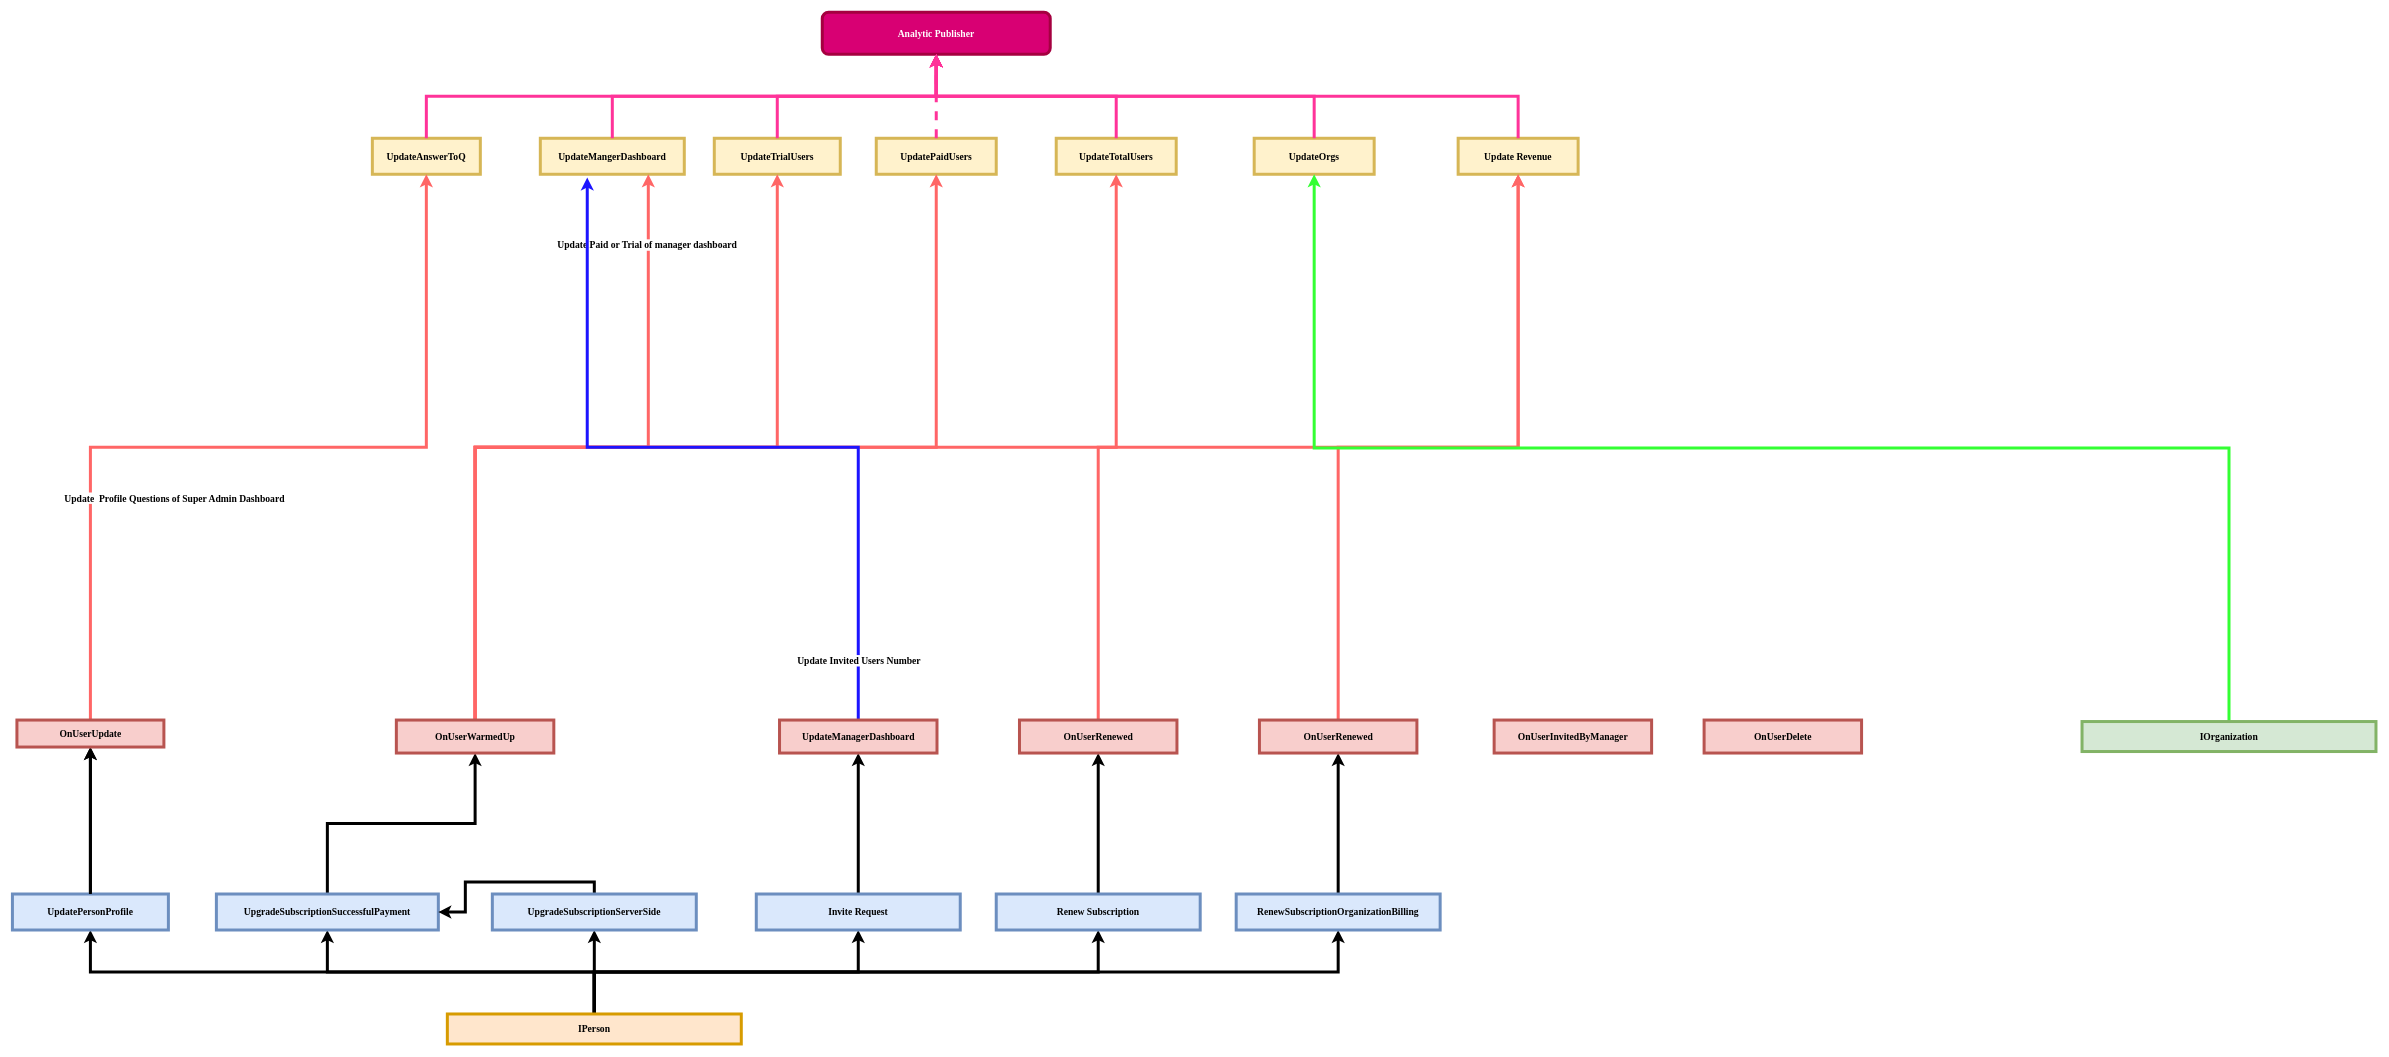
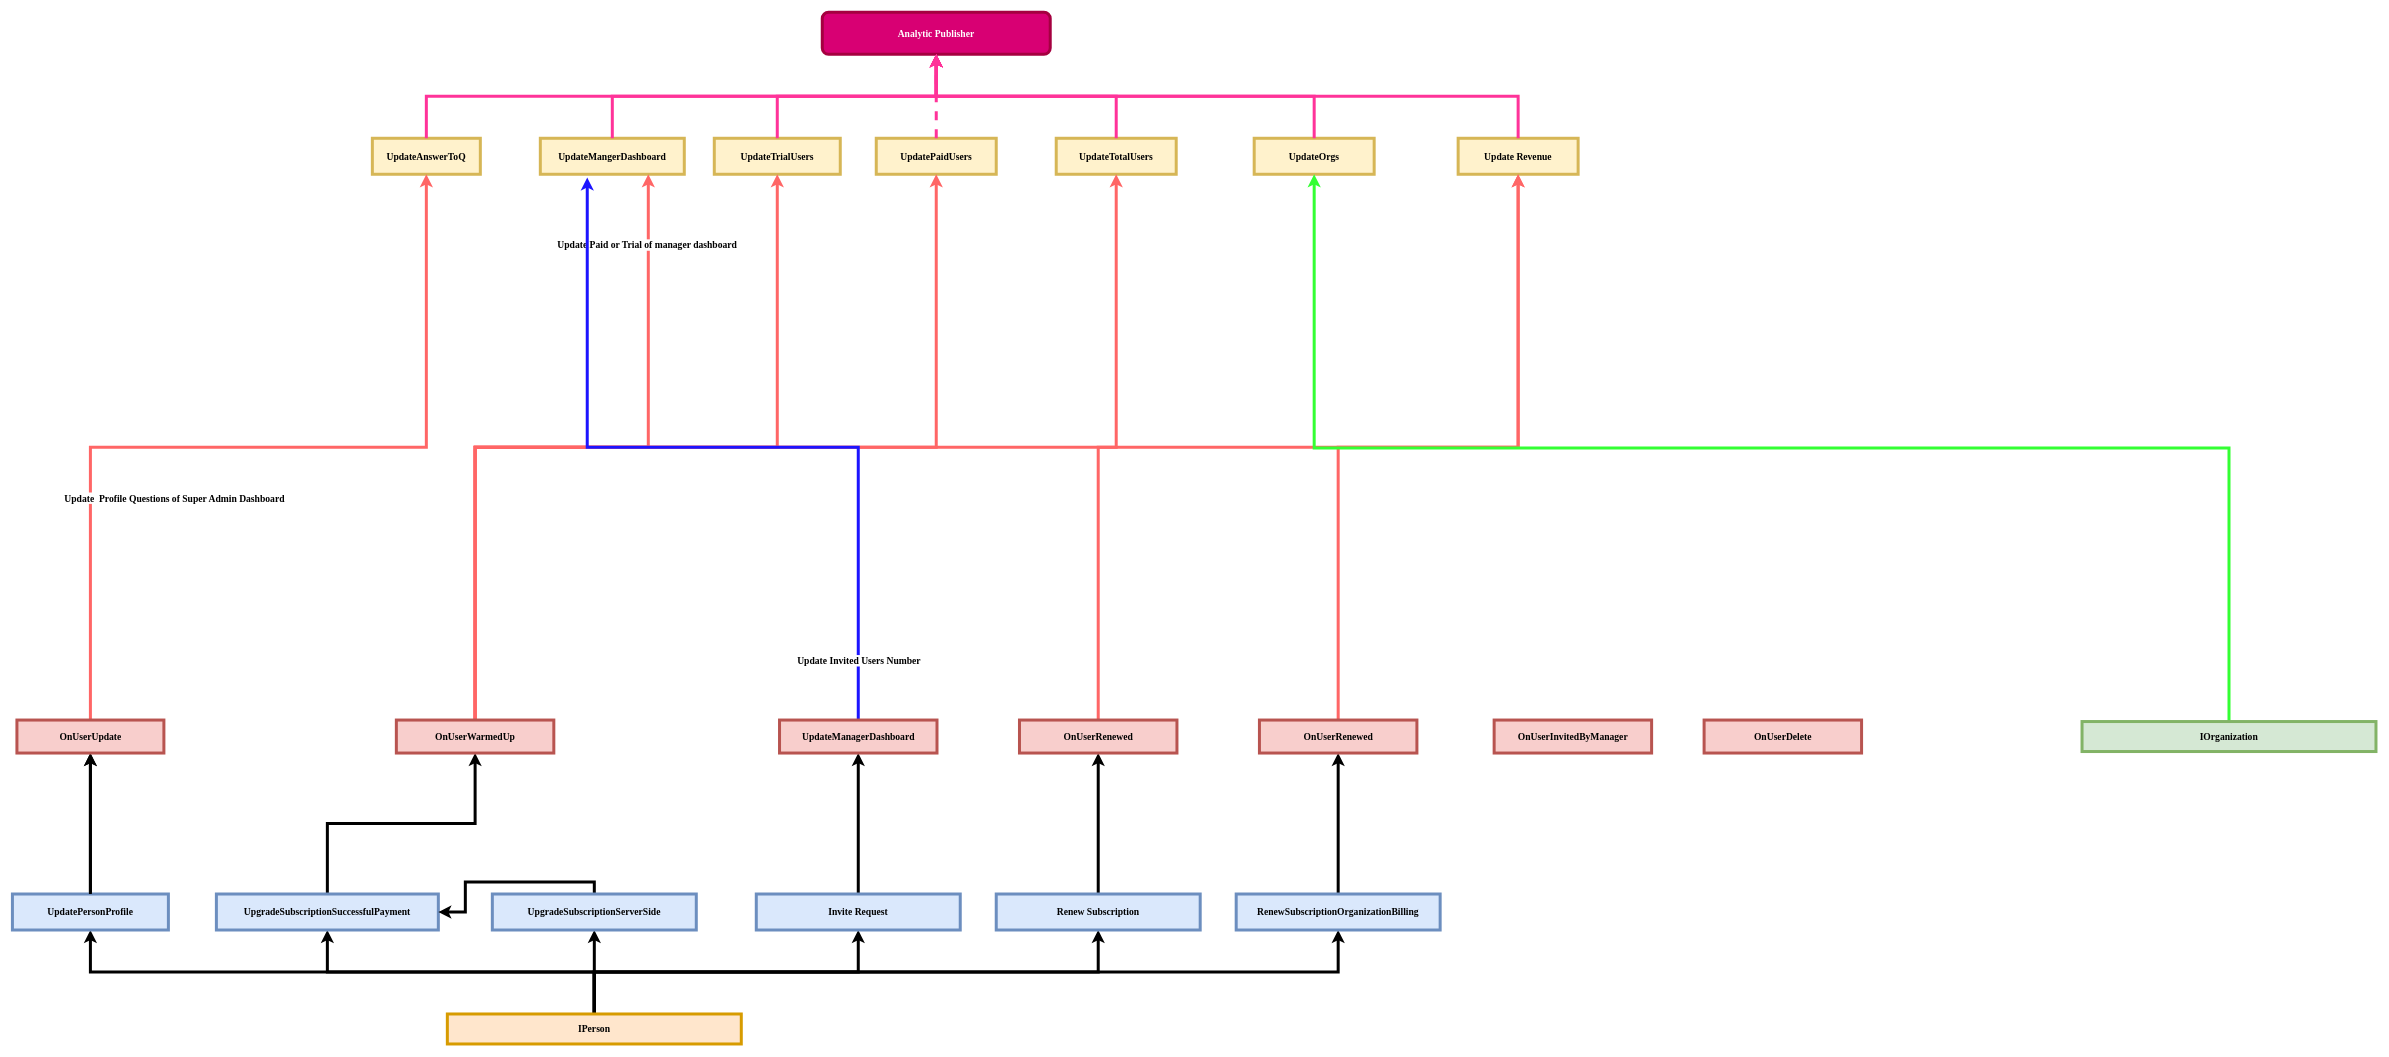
(90, 734) -> (90, 737)
